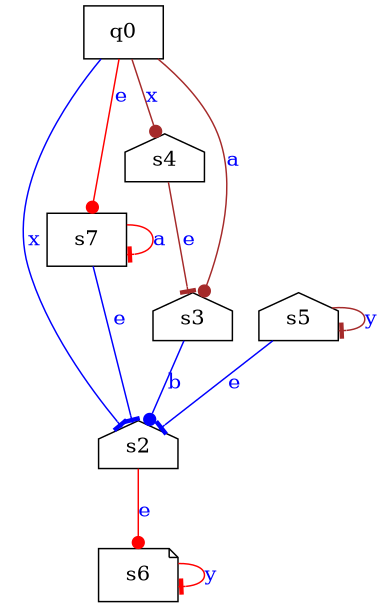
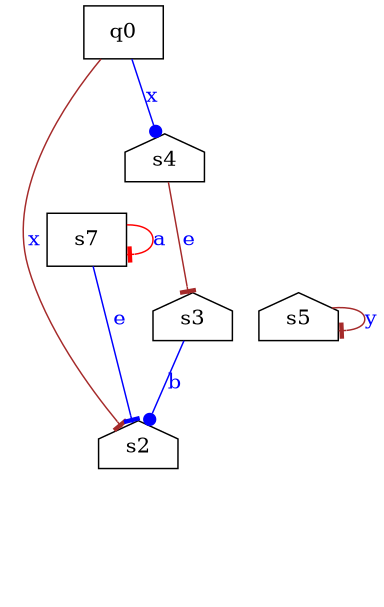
(143, 92) -> (143, 92)
(106, 130) -> none
(225, 162) -> none
(24, 243) -> (24, 243)
(219, 383) -> none
(138, 575) -> none
